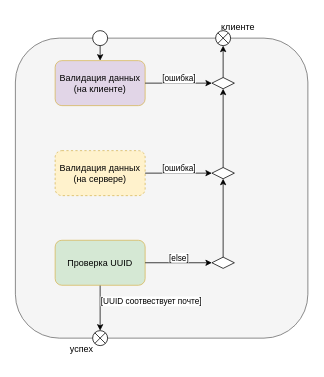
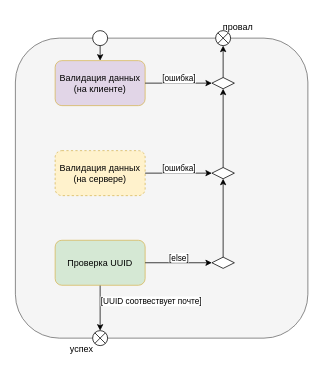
(238, 27) -> (238, 27)
